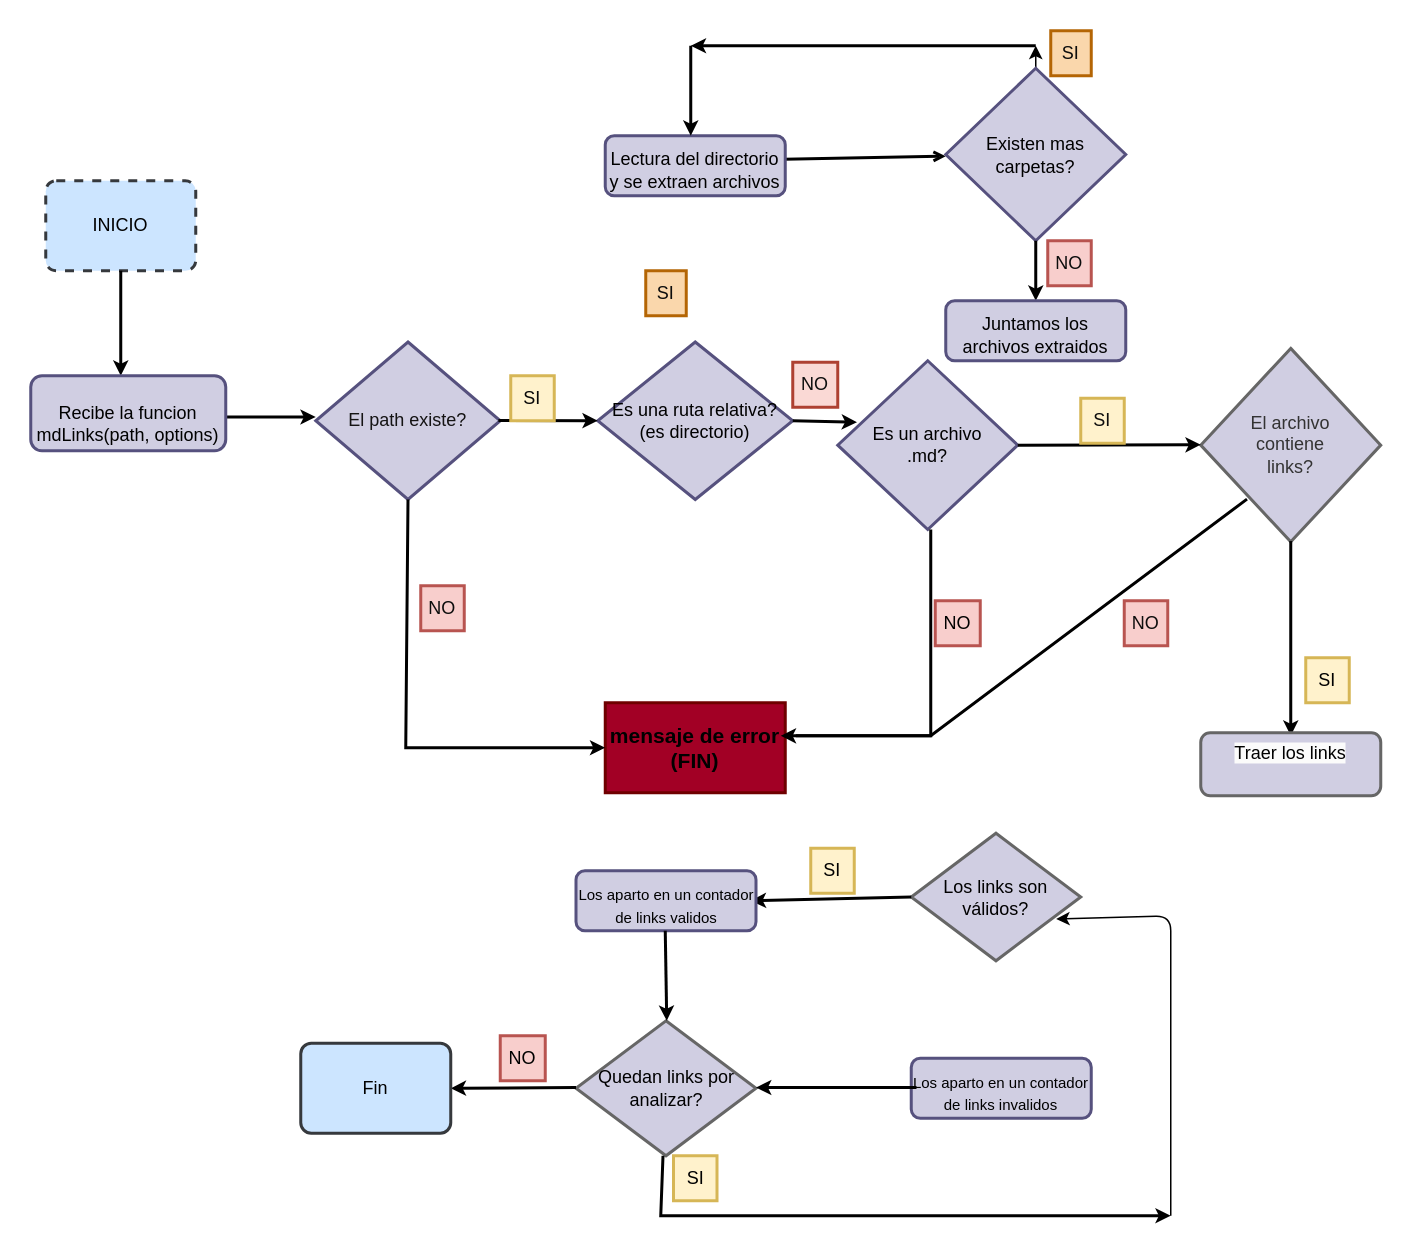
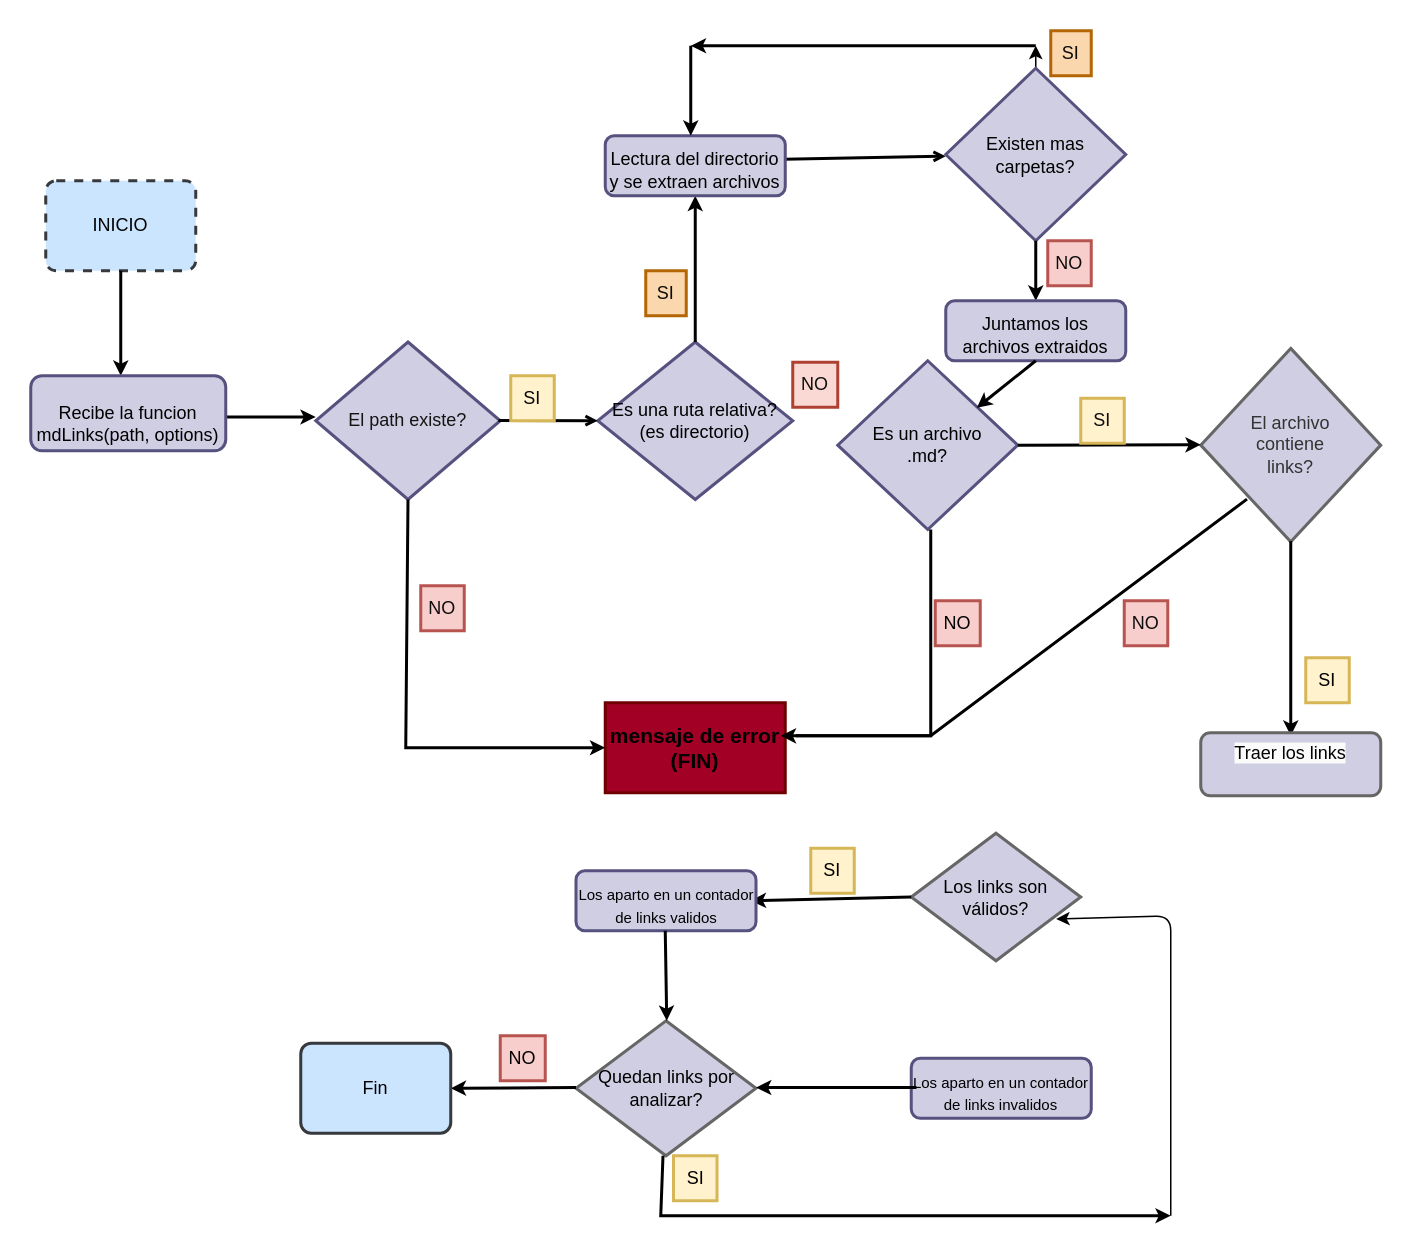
none -> (695, 274)
none -> (1011, 381)
(585, 421) -> (585, 421)
(820, 421) -> none
